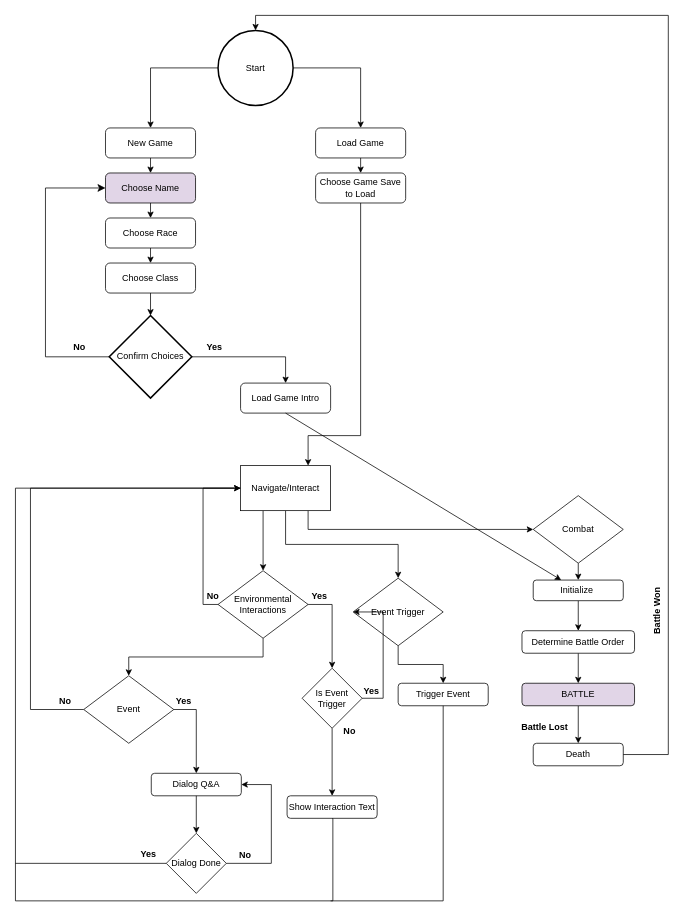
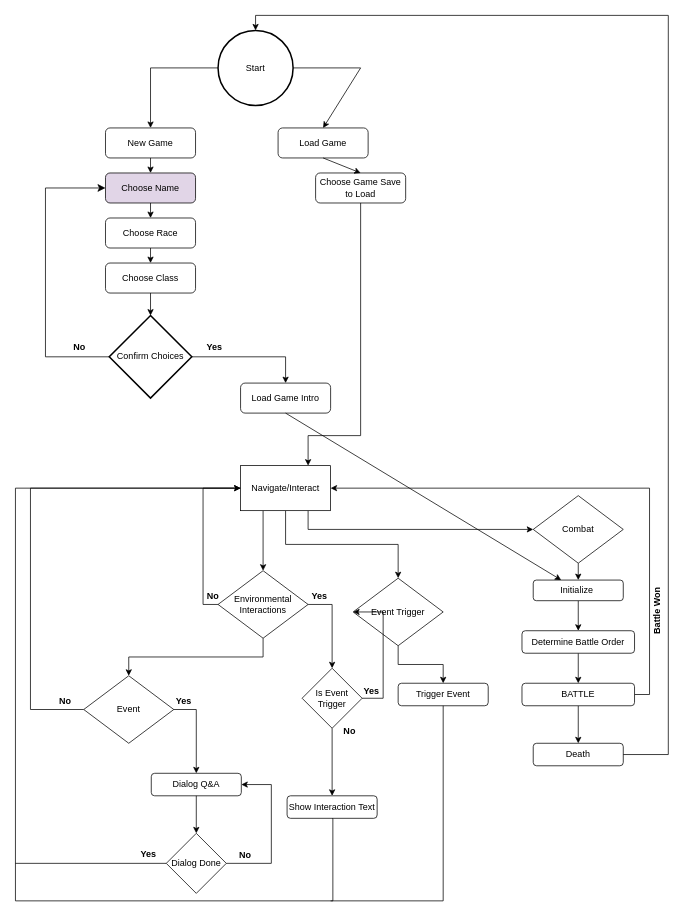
(360, 143) -> (323, 143)
none -> (649, 598)
(578, 694) -> (578, 694)
(544, 724) -> none
